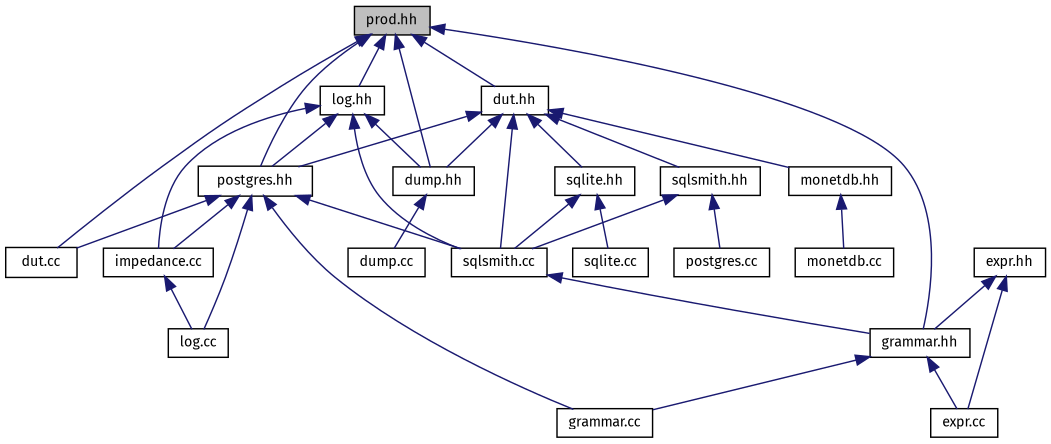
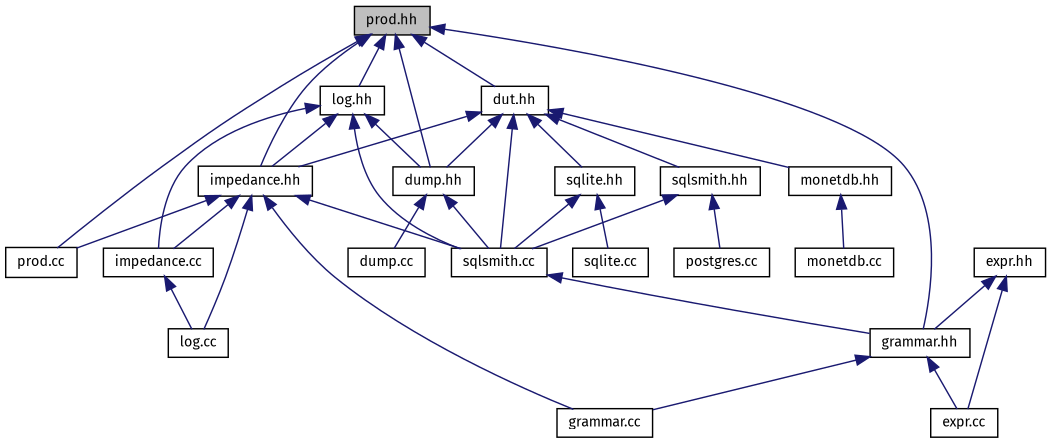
(255, 181) -> (255, 181)
none -> (471, 227)
(41, 262) -> (41, 262)
